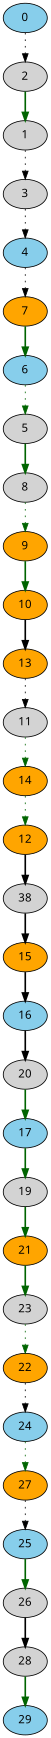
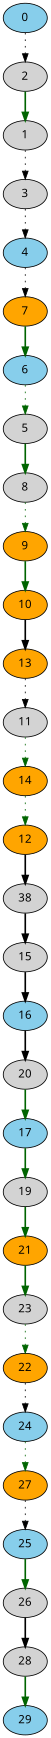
(25, 957) -> (25, 957)
